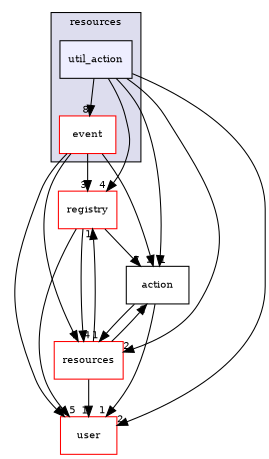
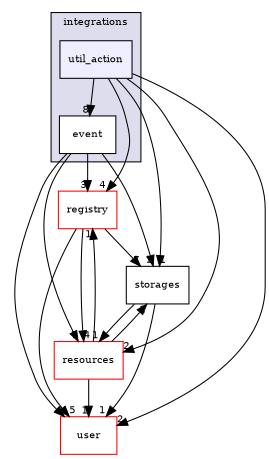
(96, 22) -> (96, 22)
(88, 135) -> (88, 135)
(158, 285) -> (158, 285)
